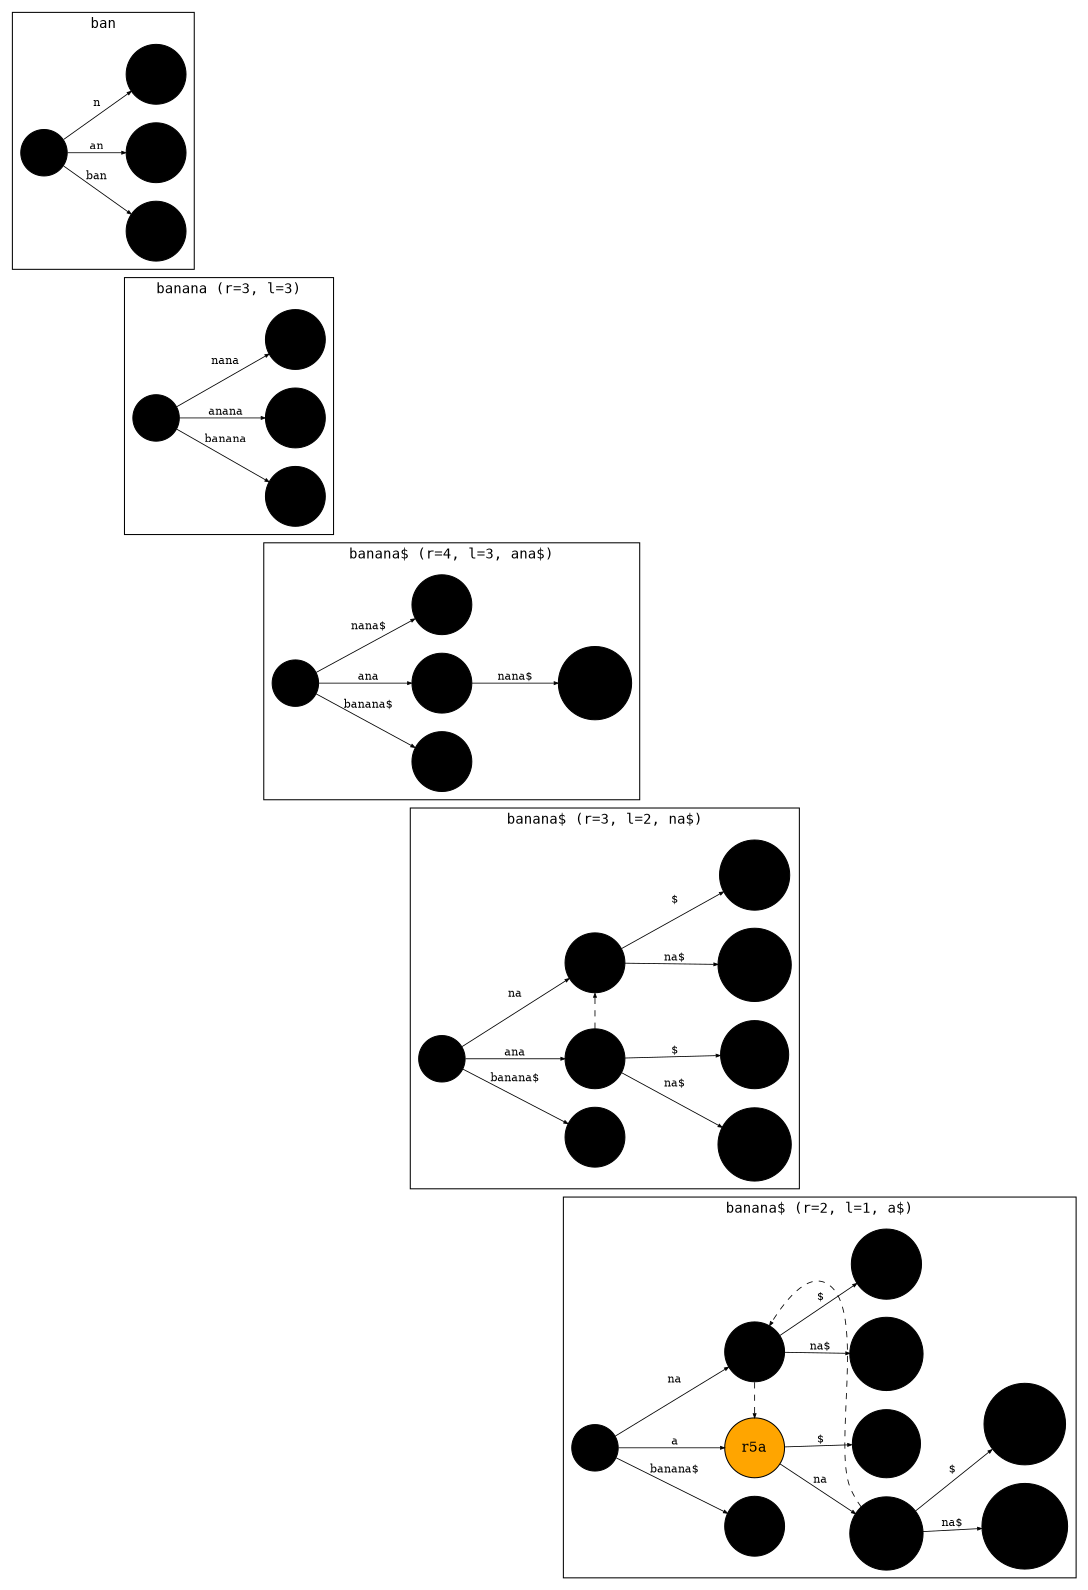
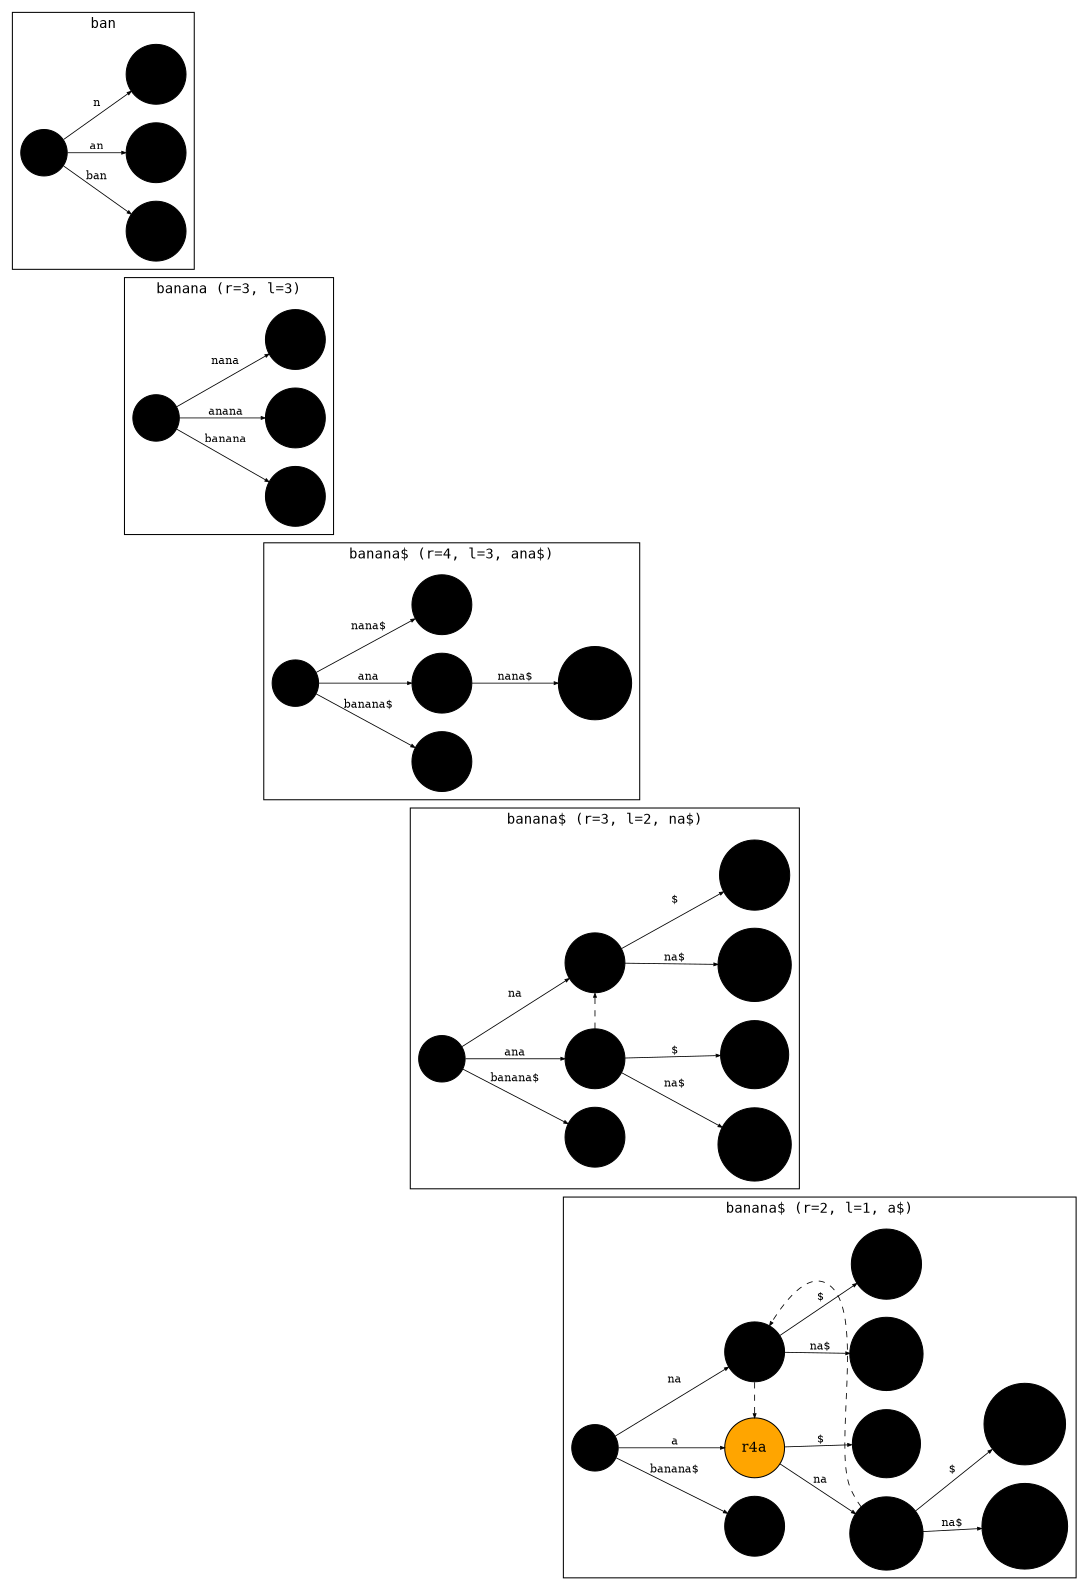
(755, 1448) -> (755, 1448)
